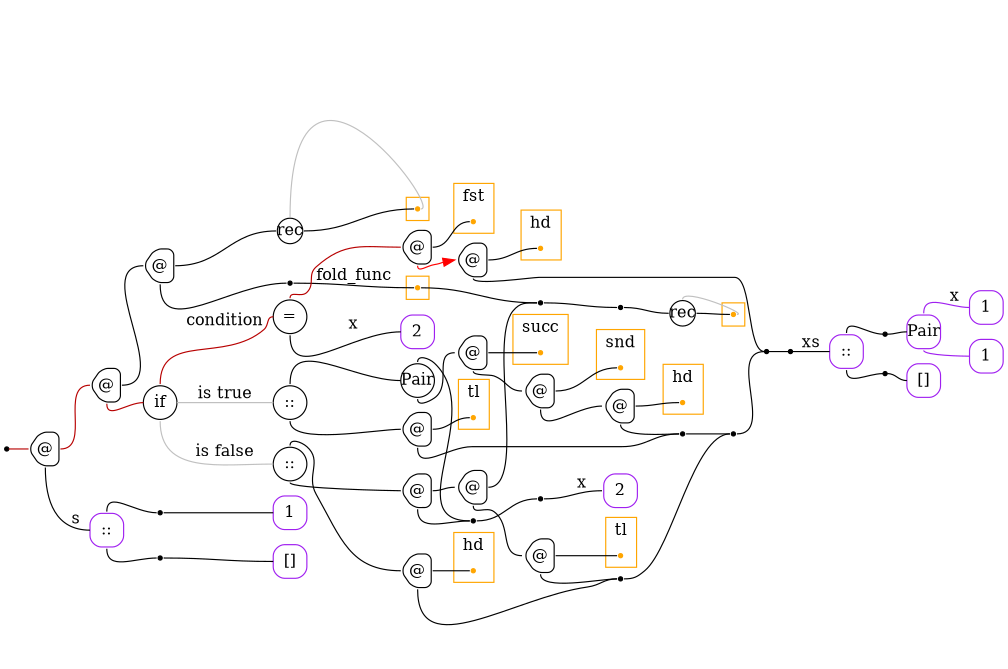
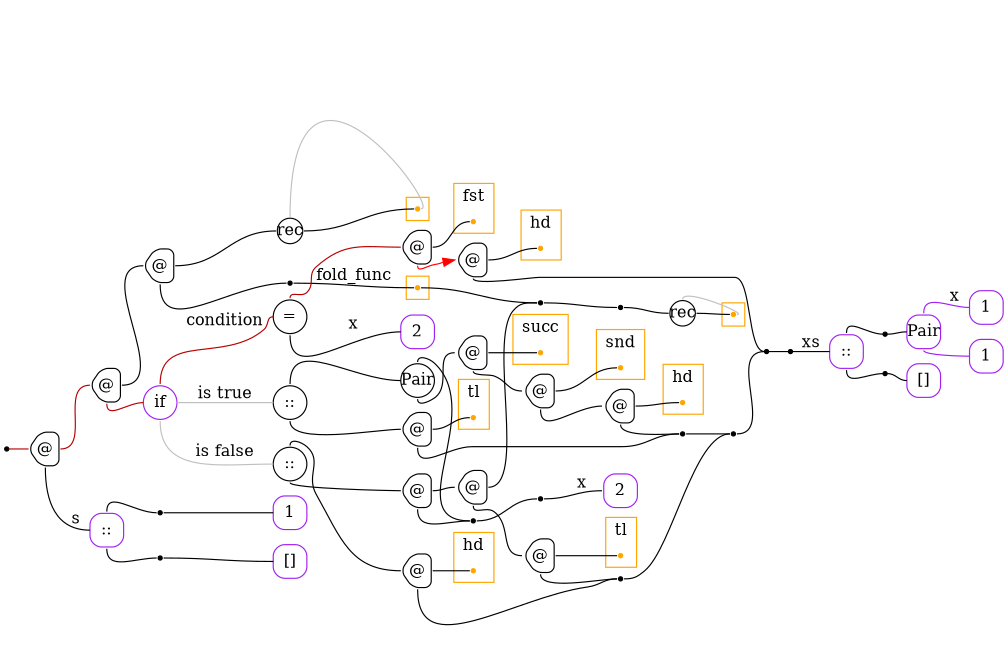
(160, 403) -> (160, 403)
